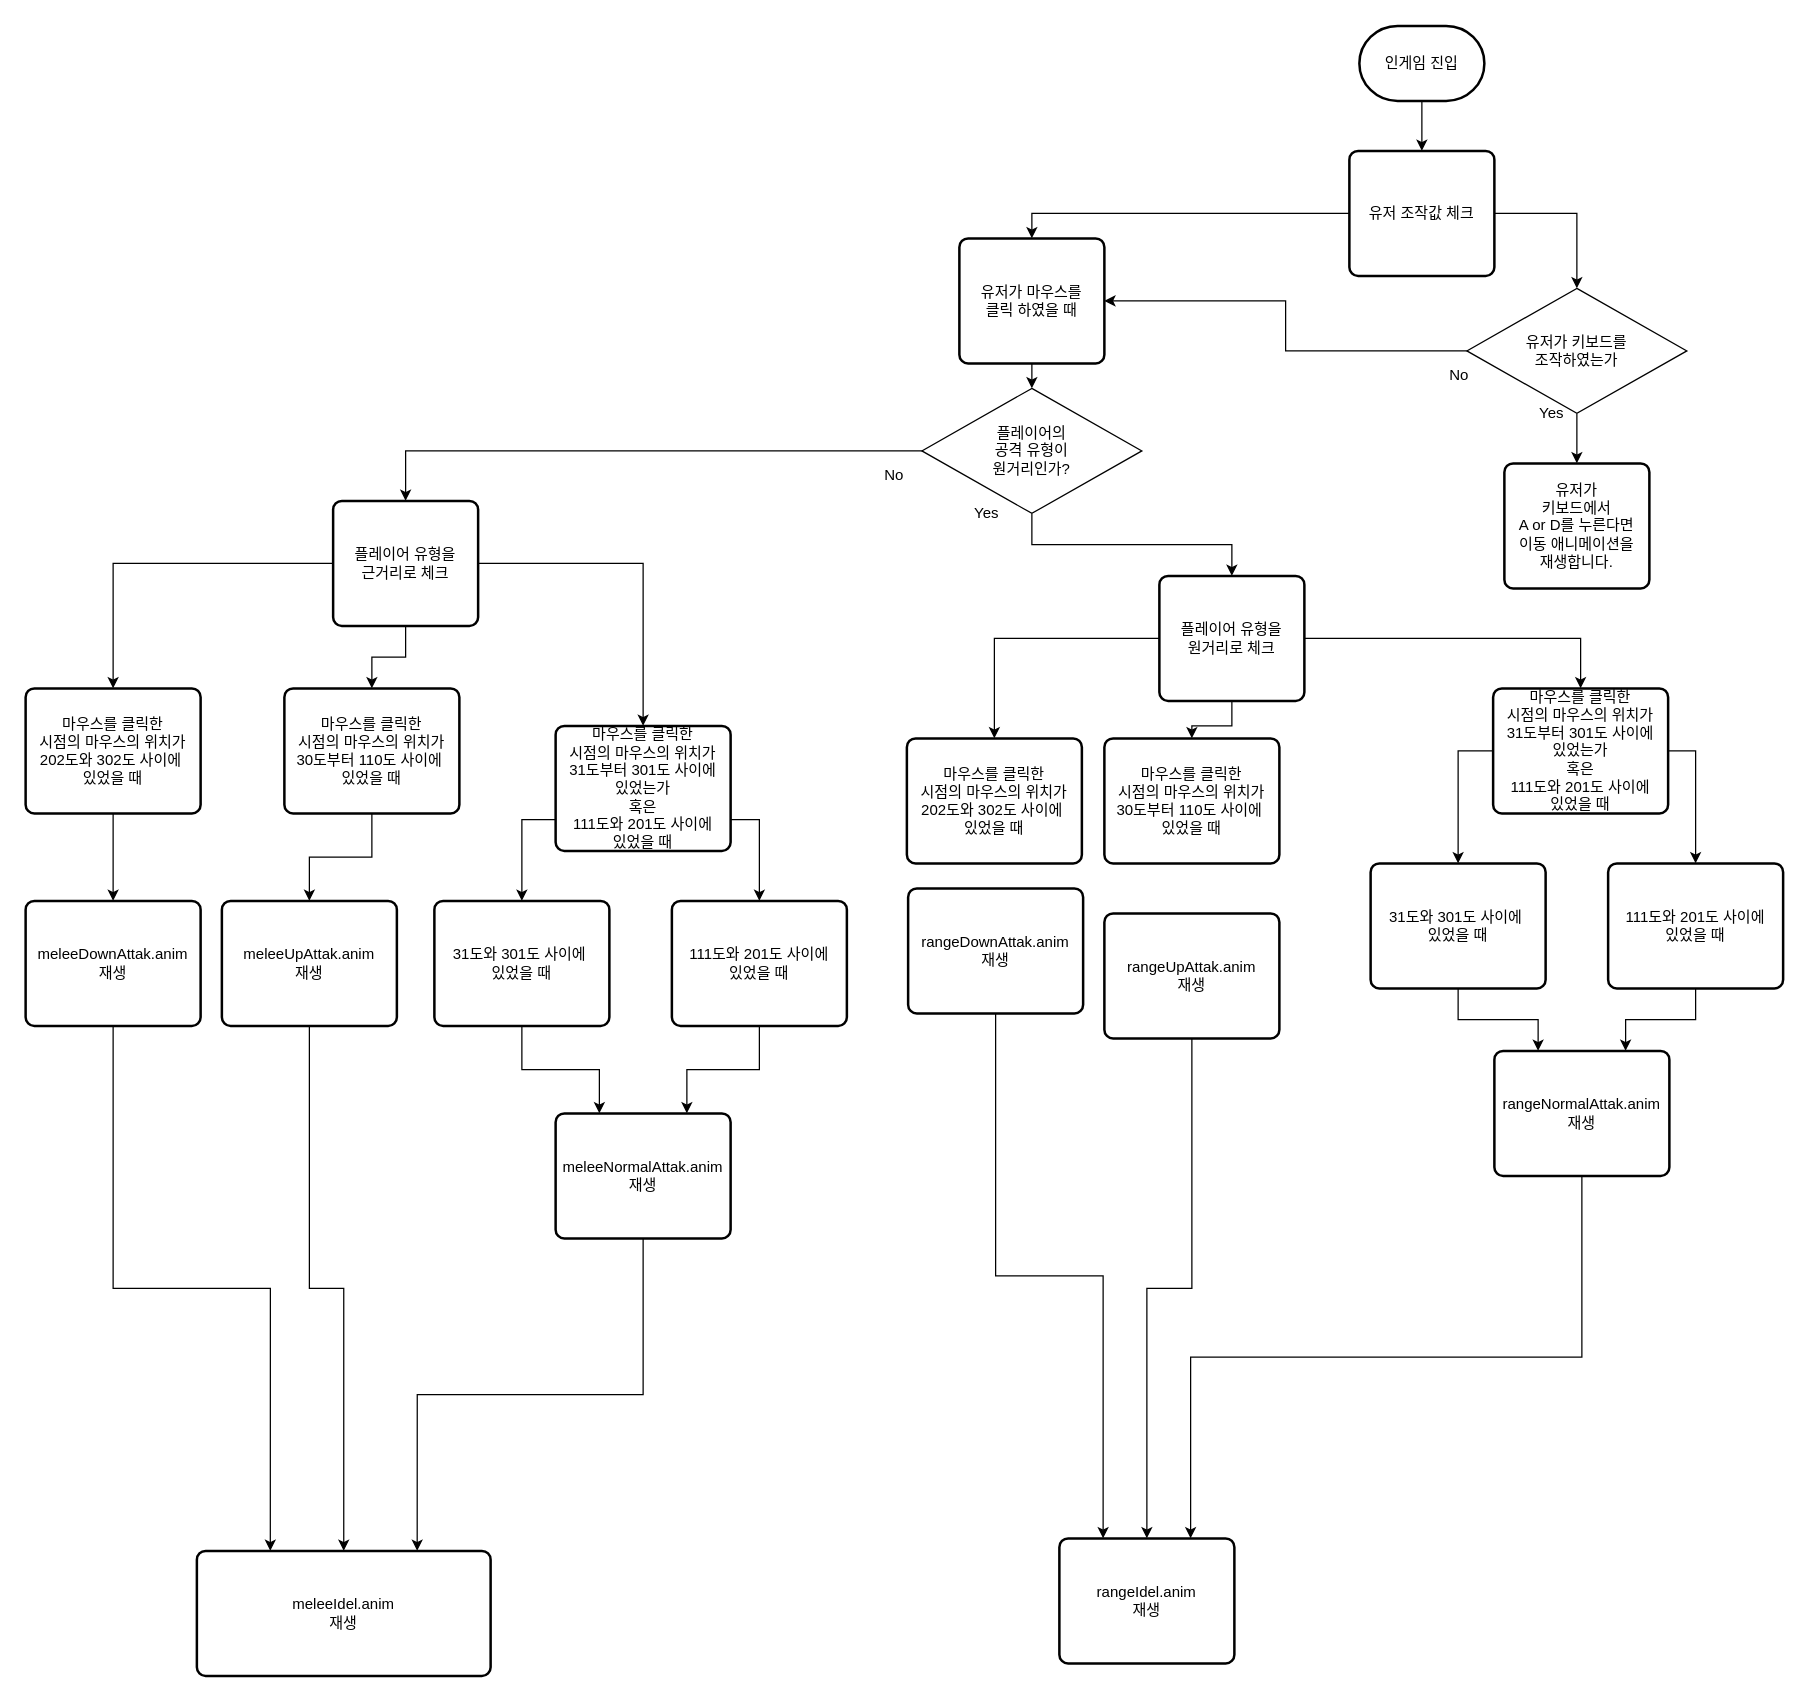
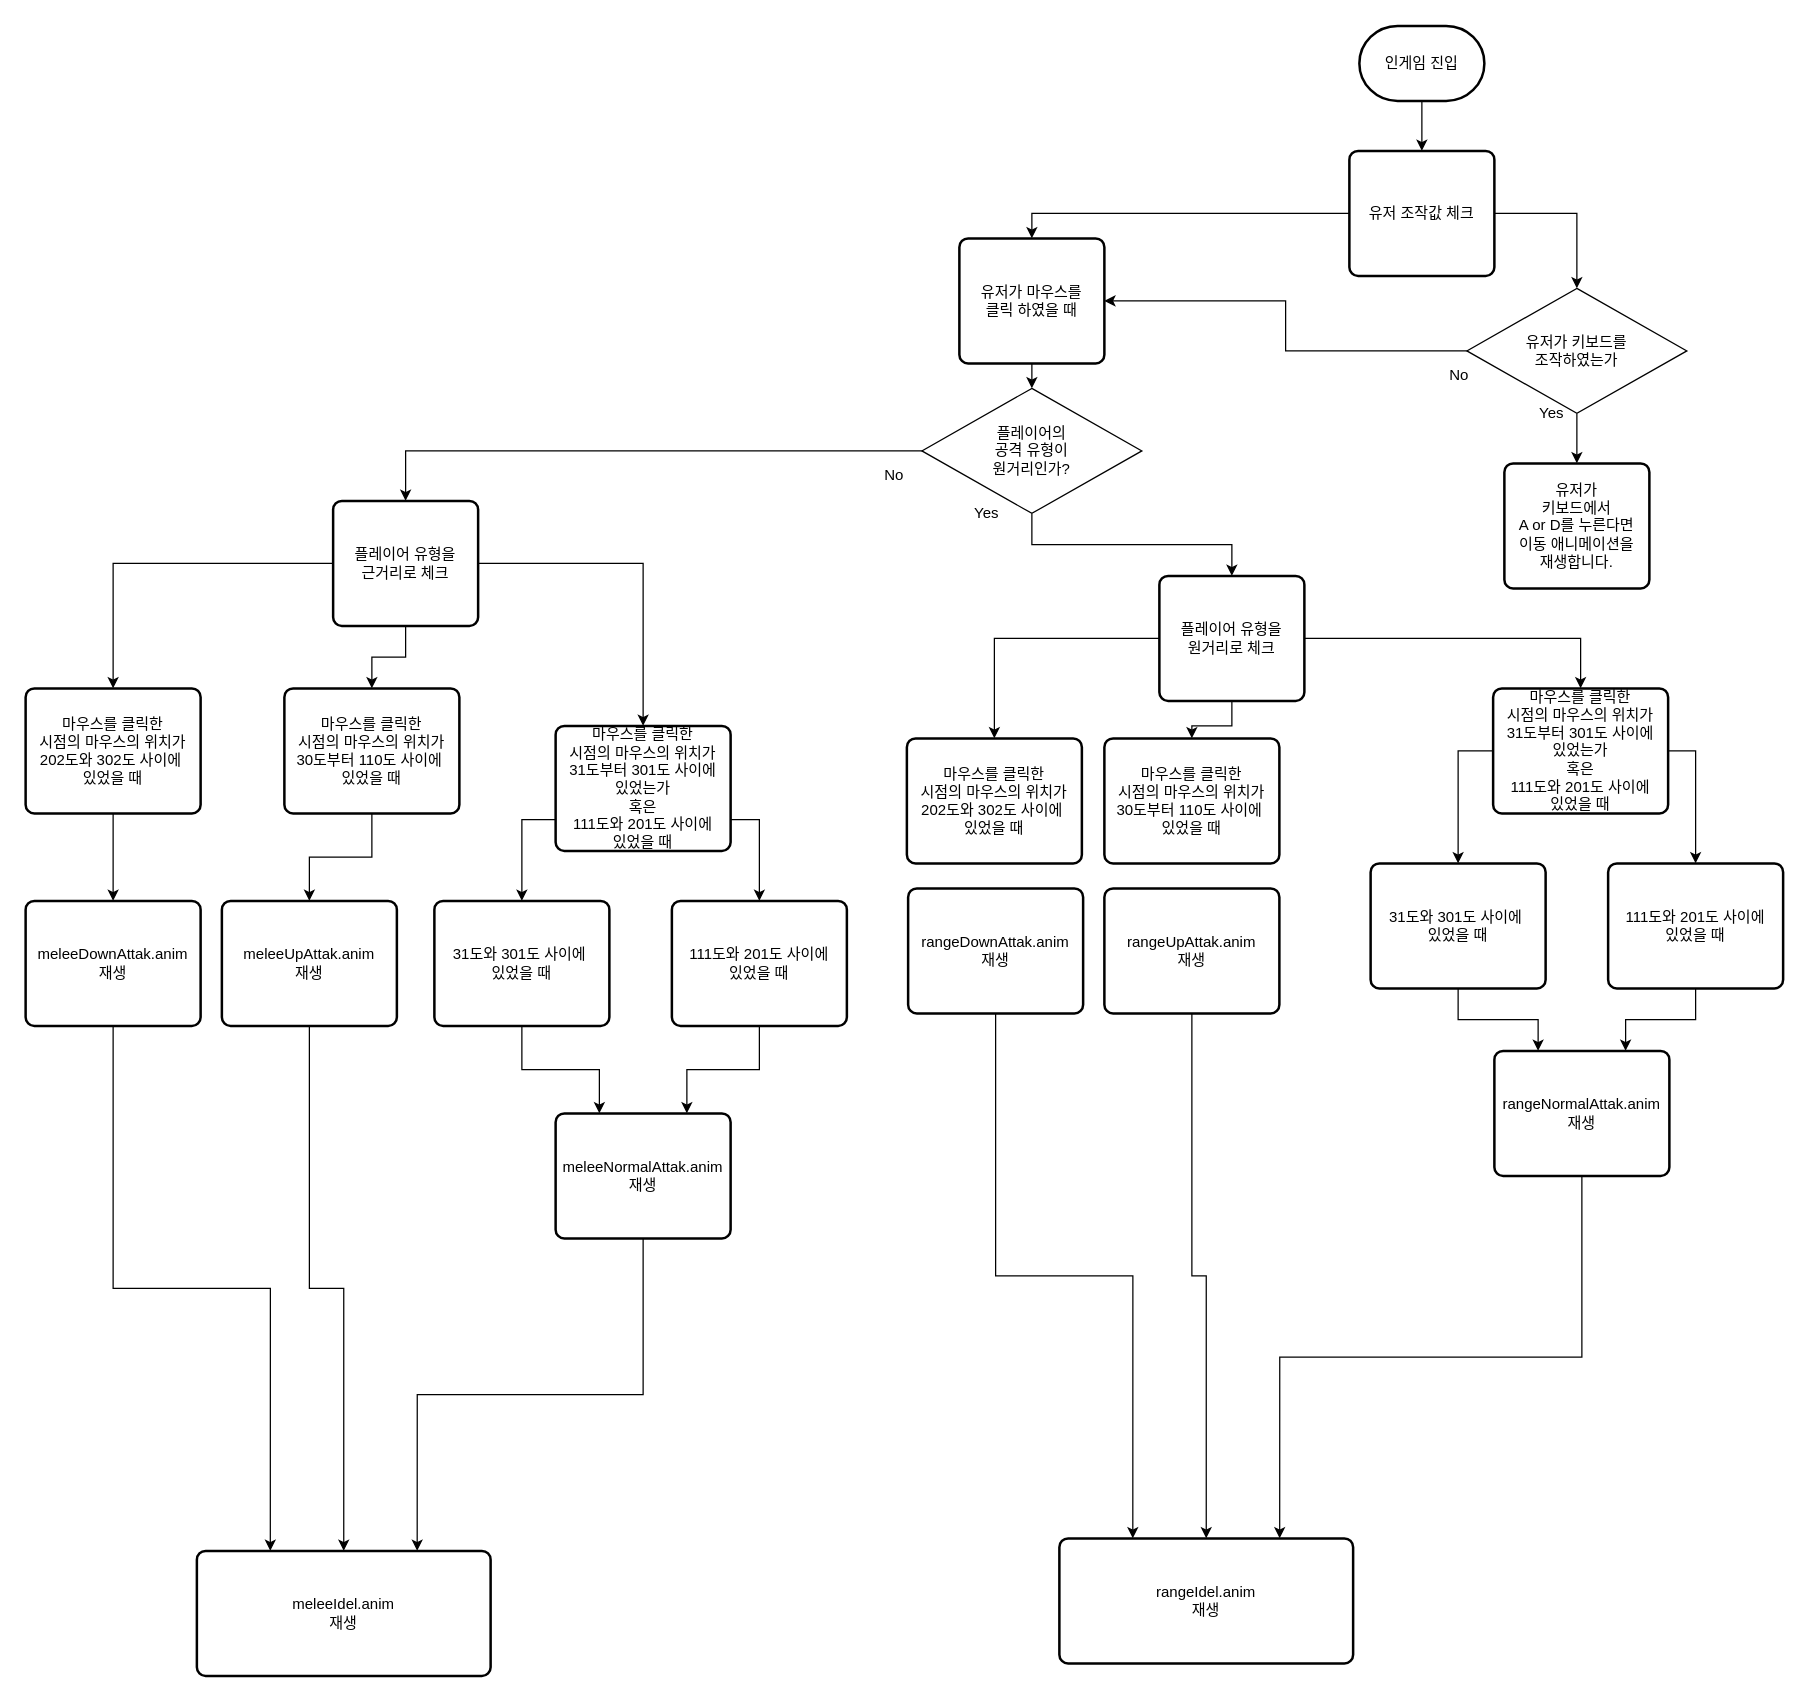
(1192, 976) -> (1192, 951)
(1147, 1601) -> (1206, 1601)
